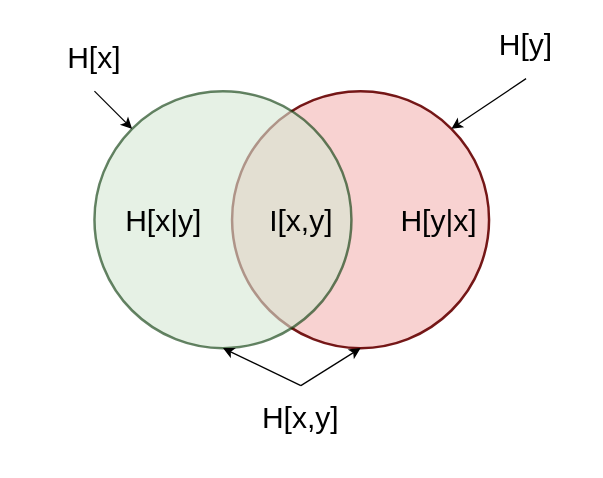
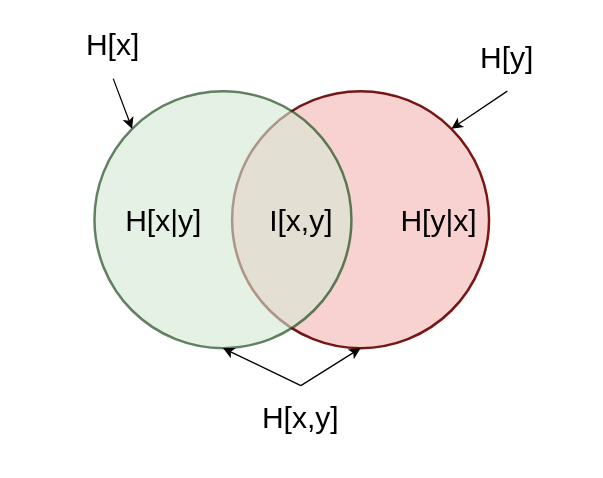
(526, 46) -> (507, 58)
(94, 58) -> (113, 46)
